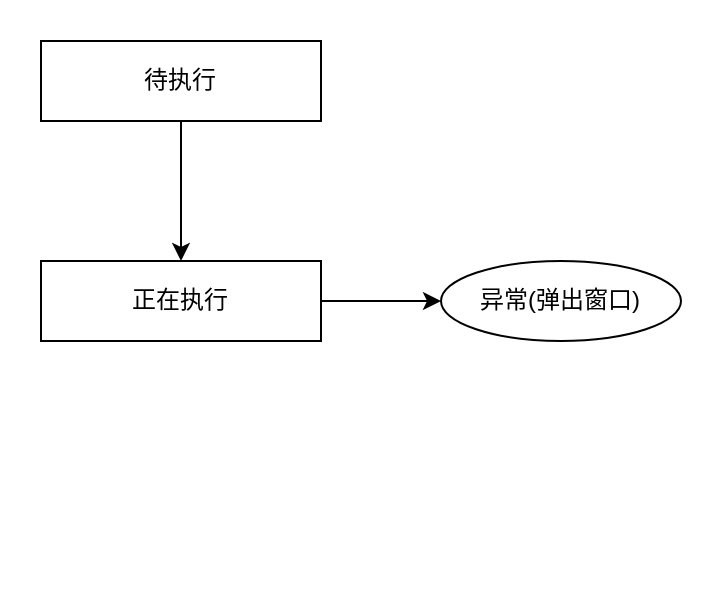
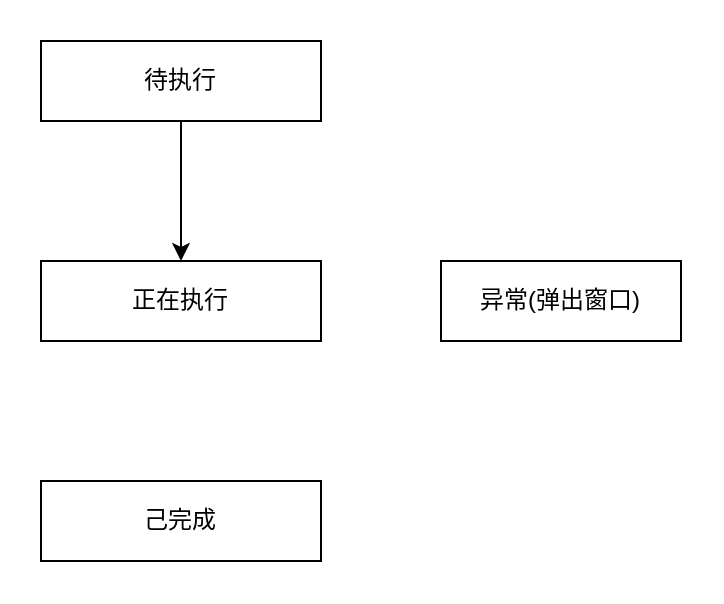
(374, 301) -> none
(561, 301) -> (561, 301)
none -> (181, 521)
